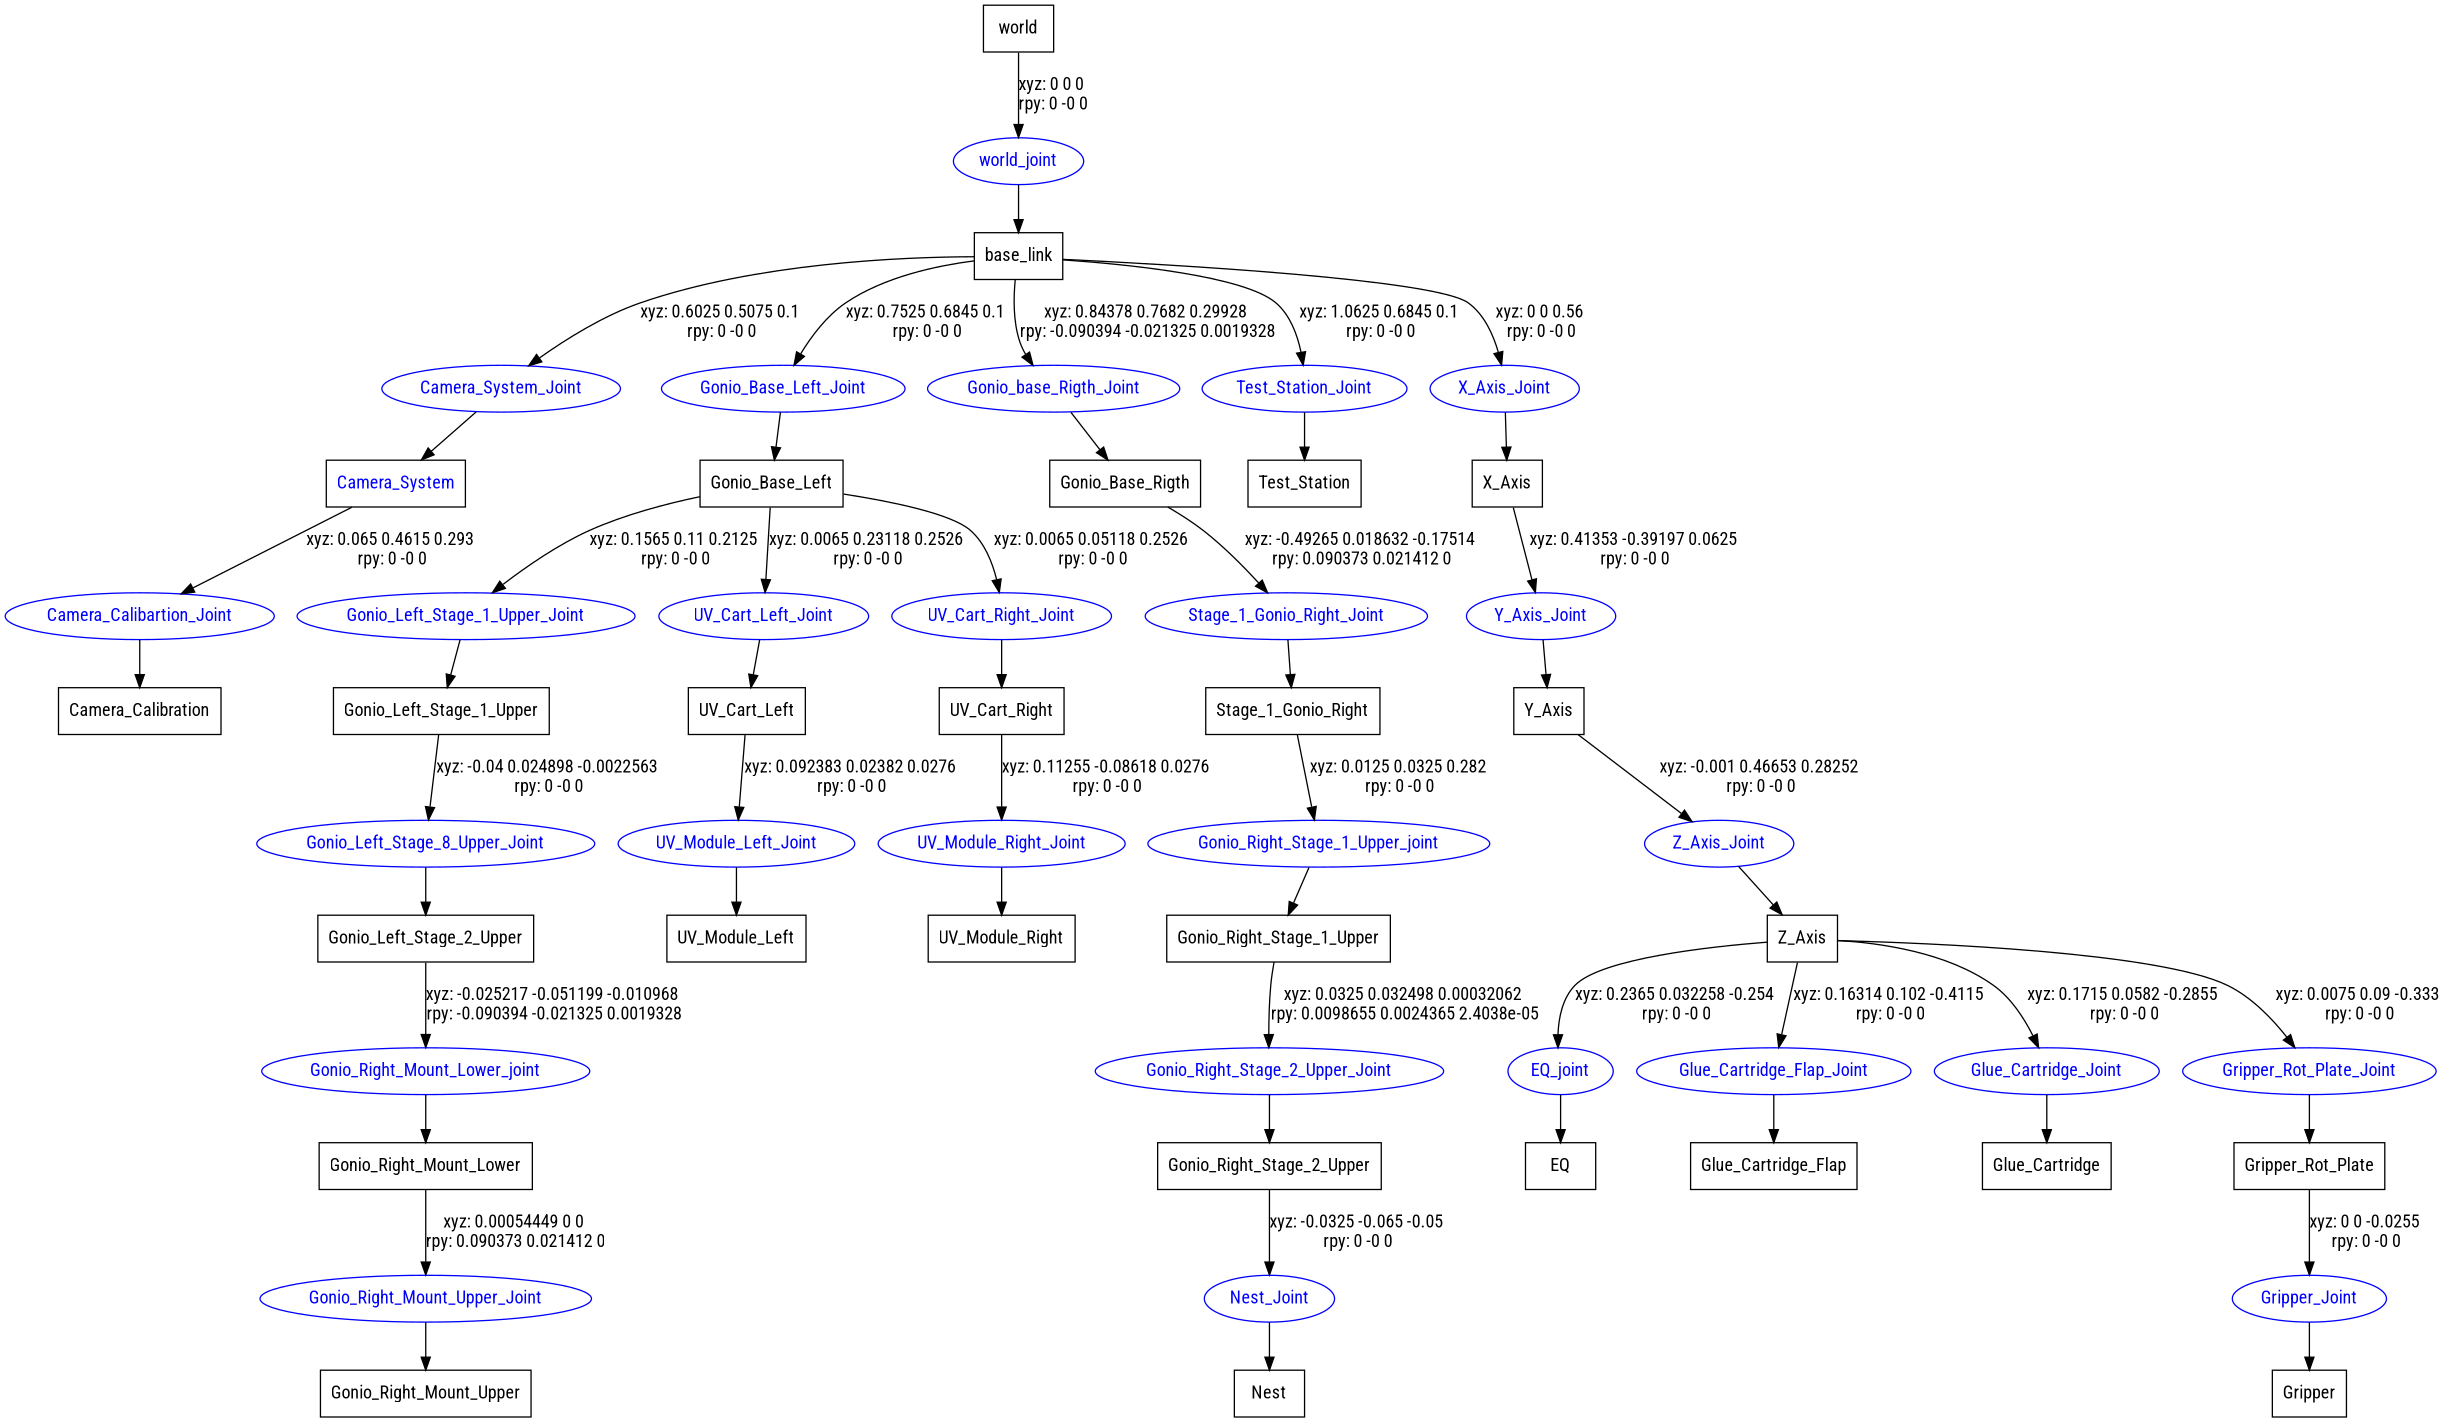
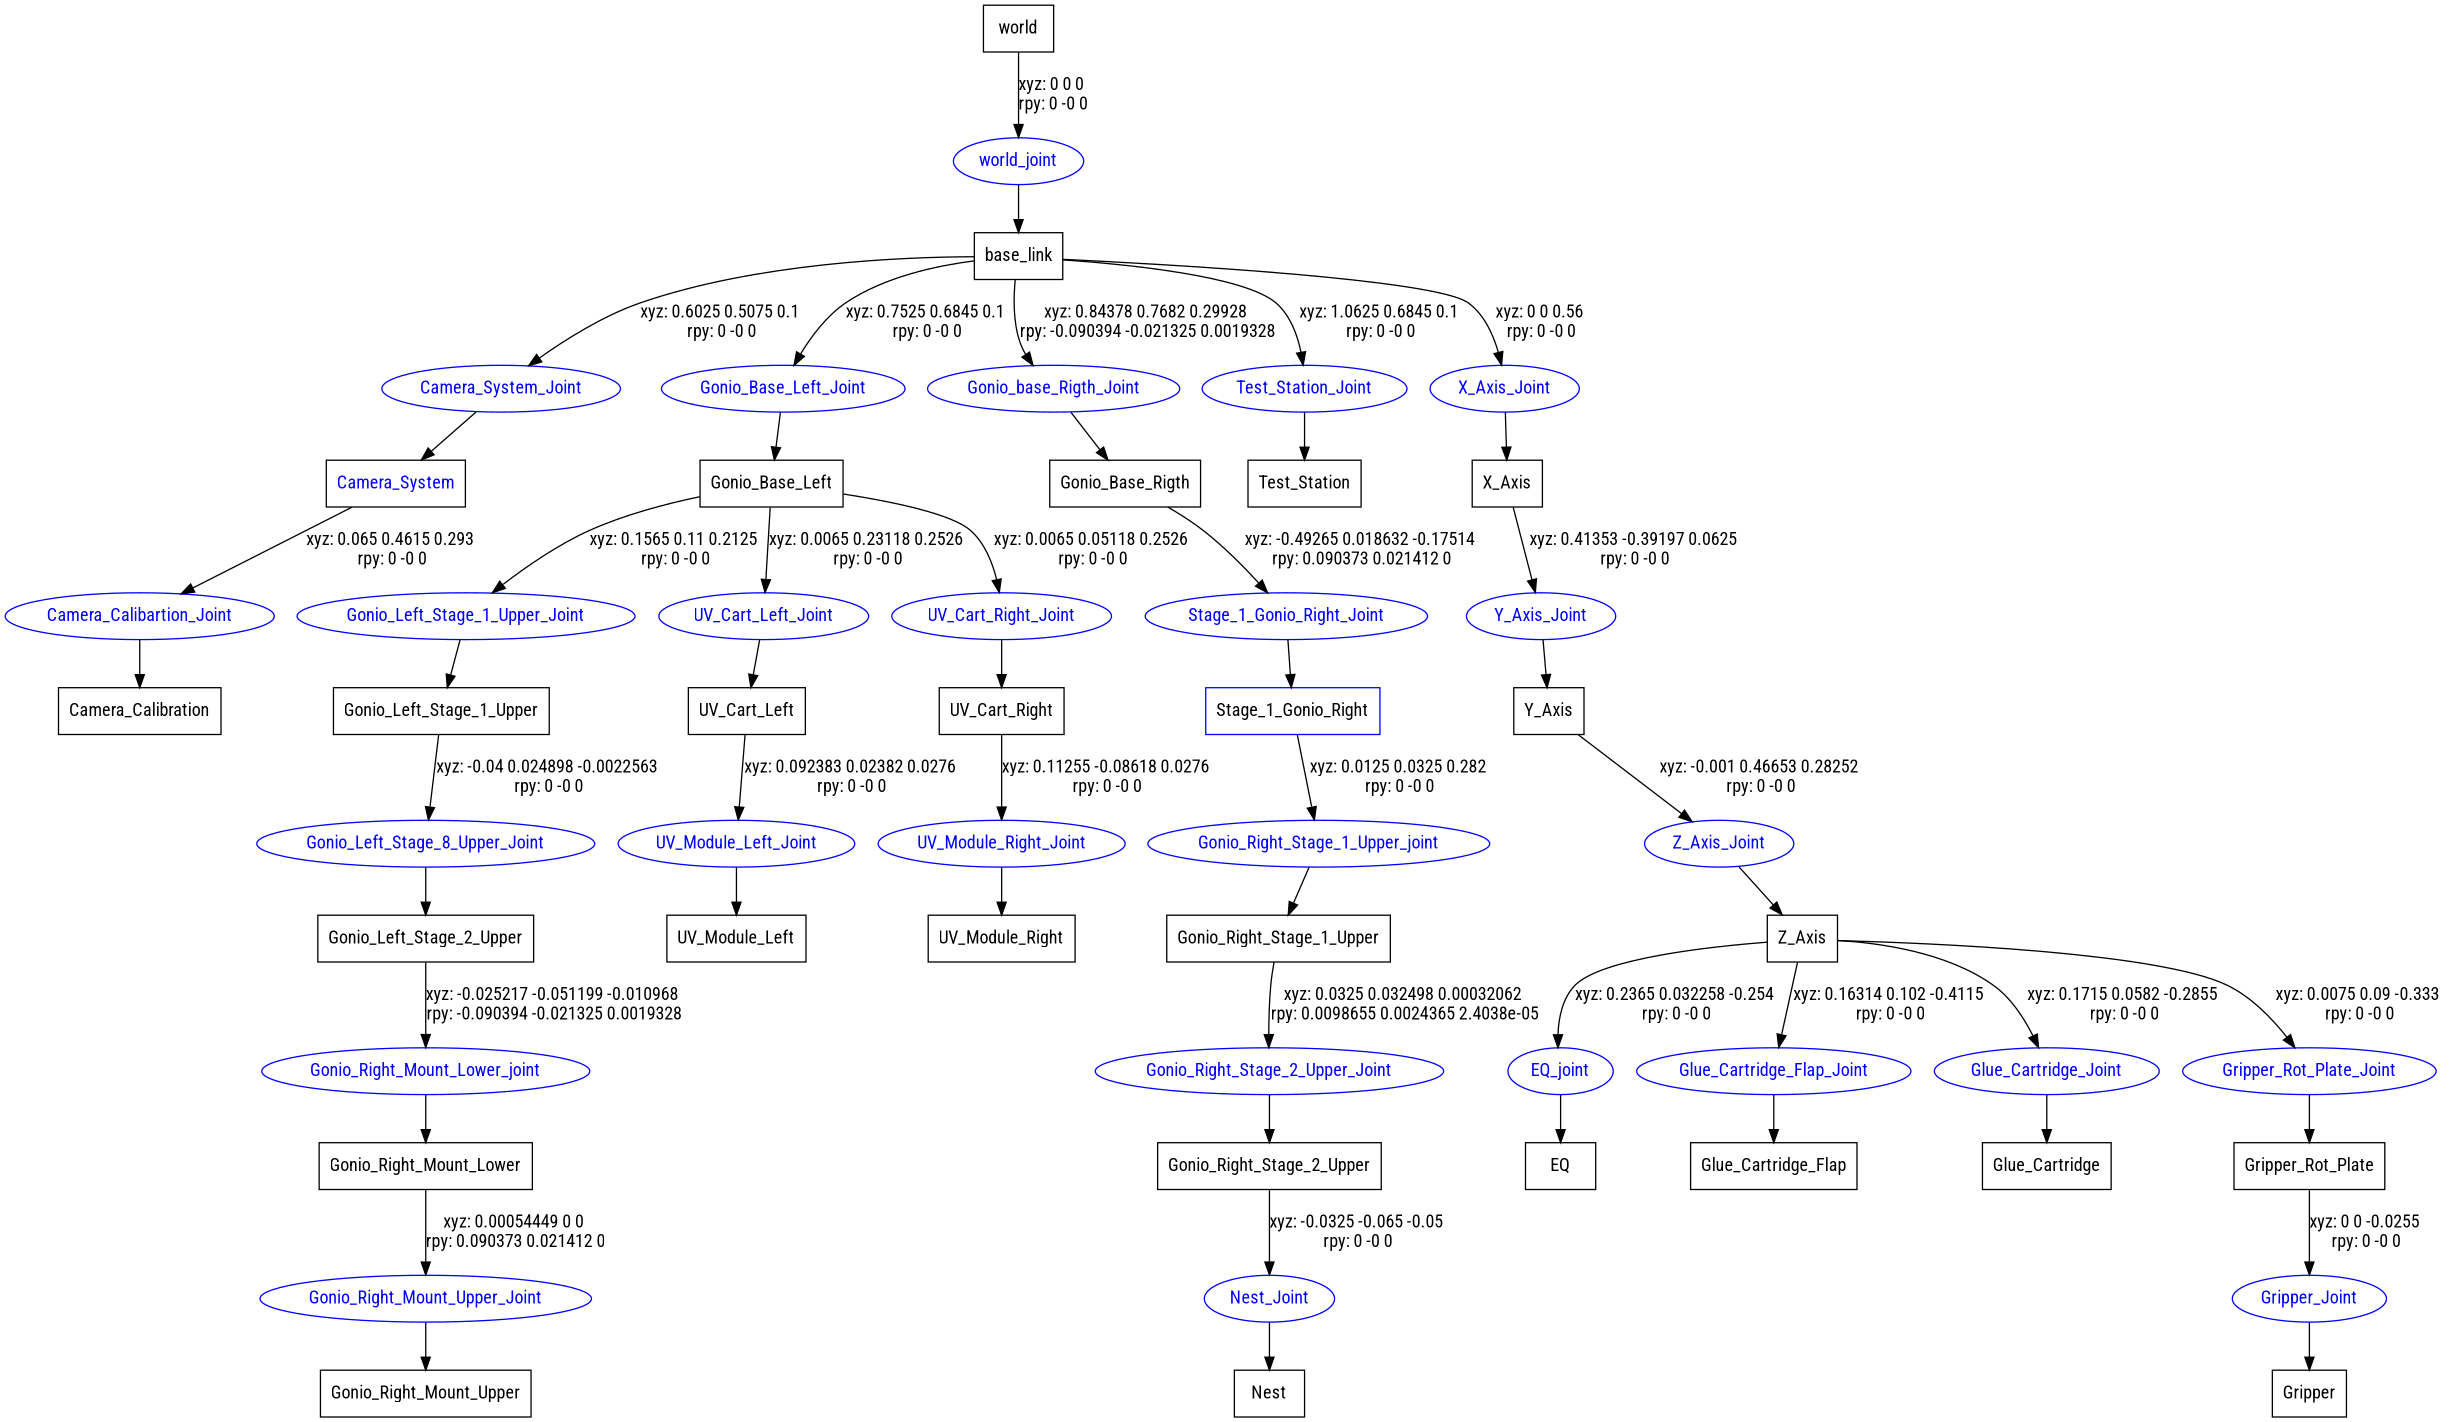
(1293, 711) -> (1293, 711)
